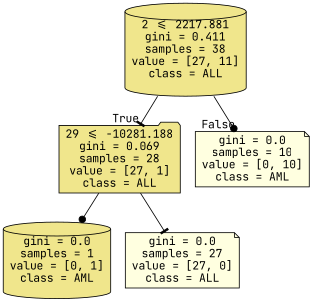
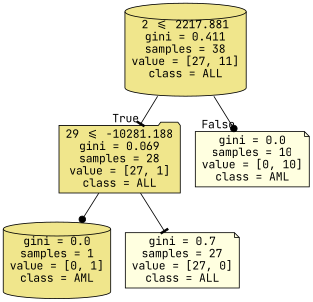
(182, 260) -> (182, 260)
